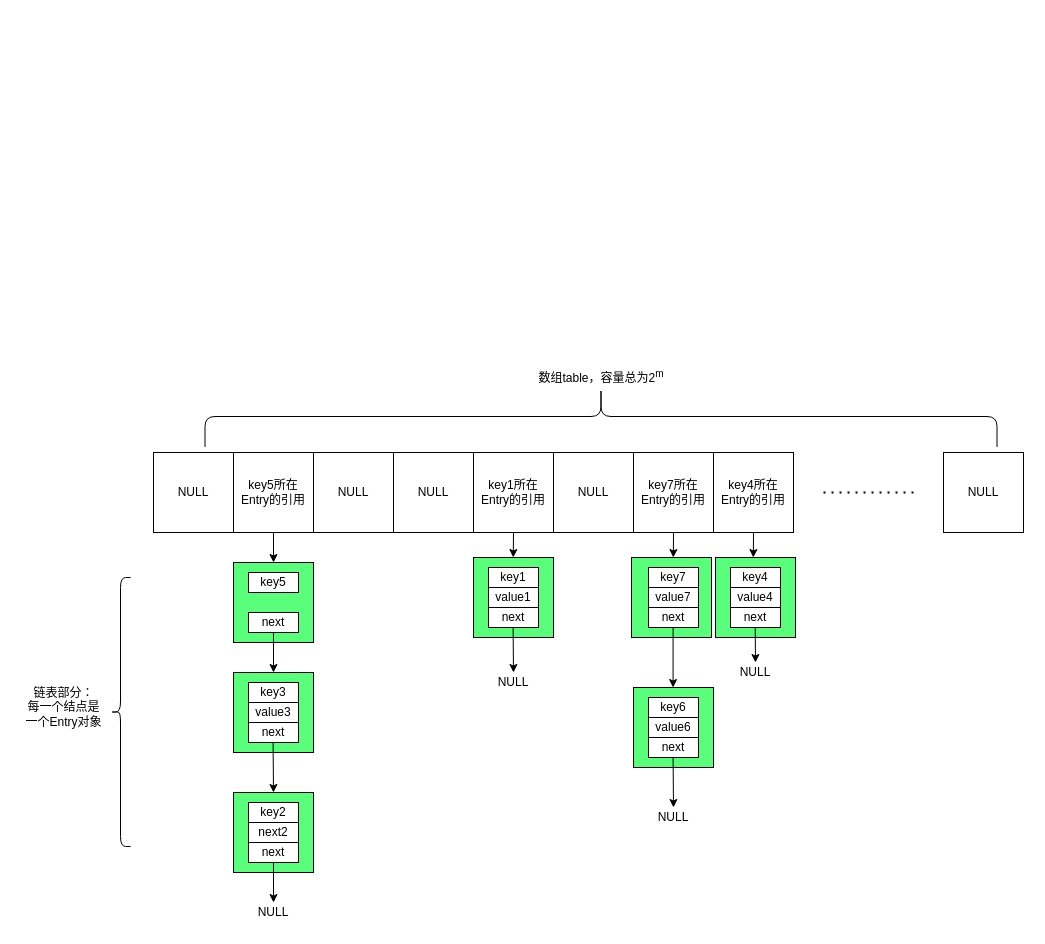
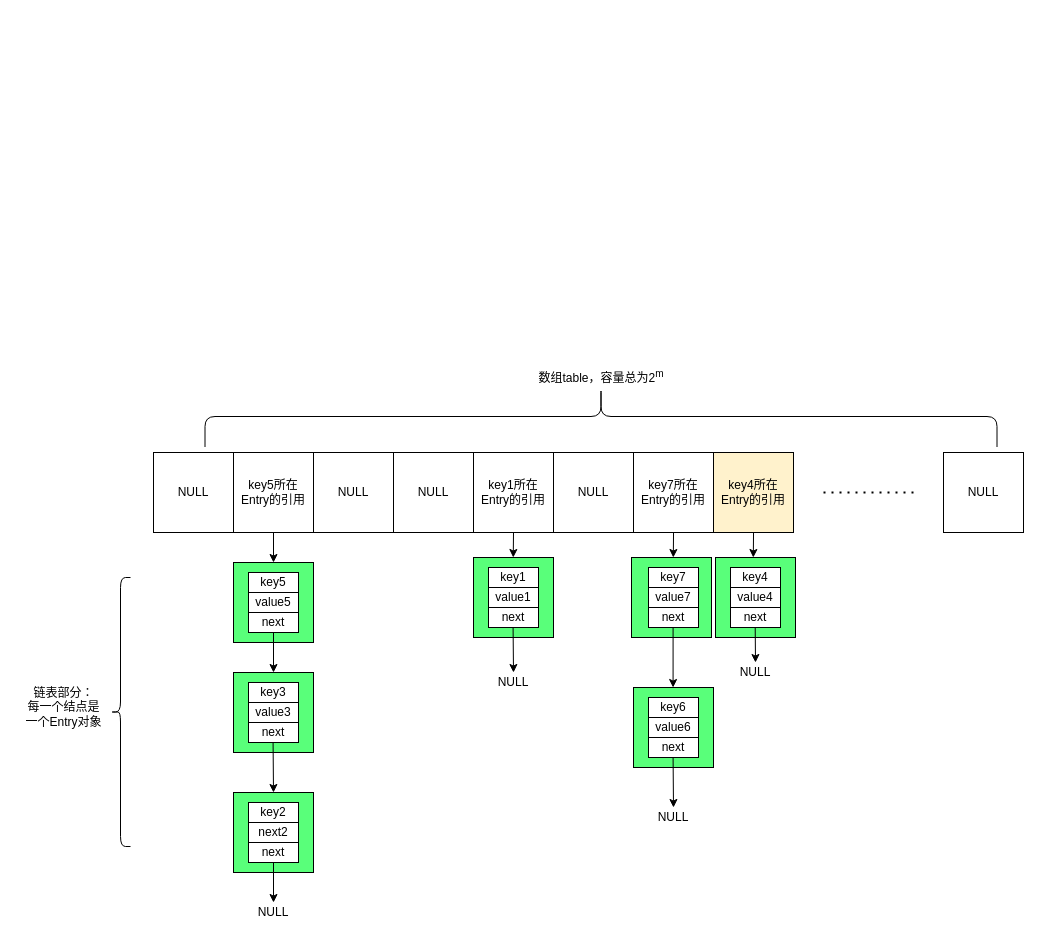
(754, 493) -> (754, 493)
none -> (274, 603)
